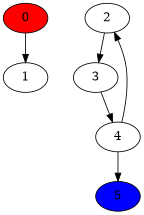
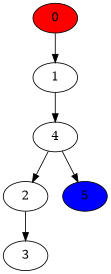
(105, 103) -> (55, 103)
